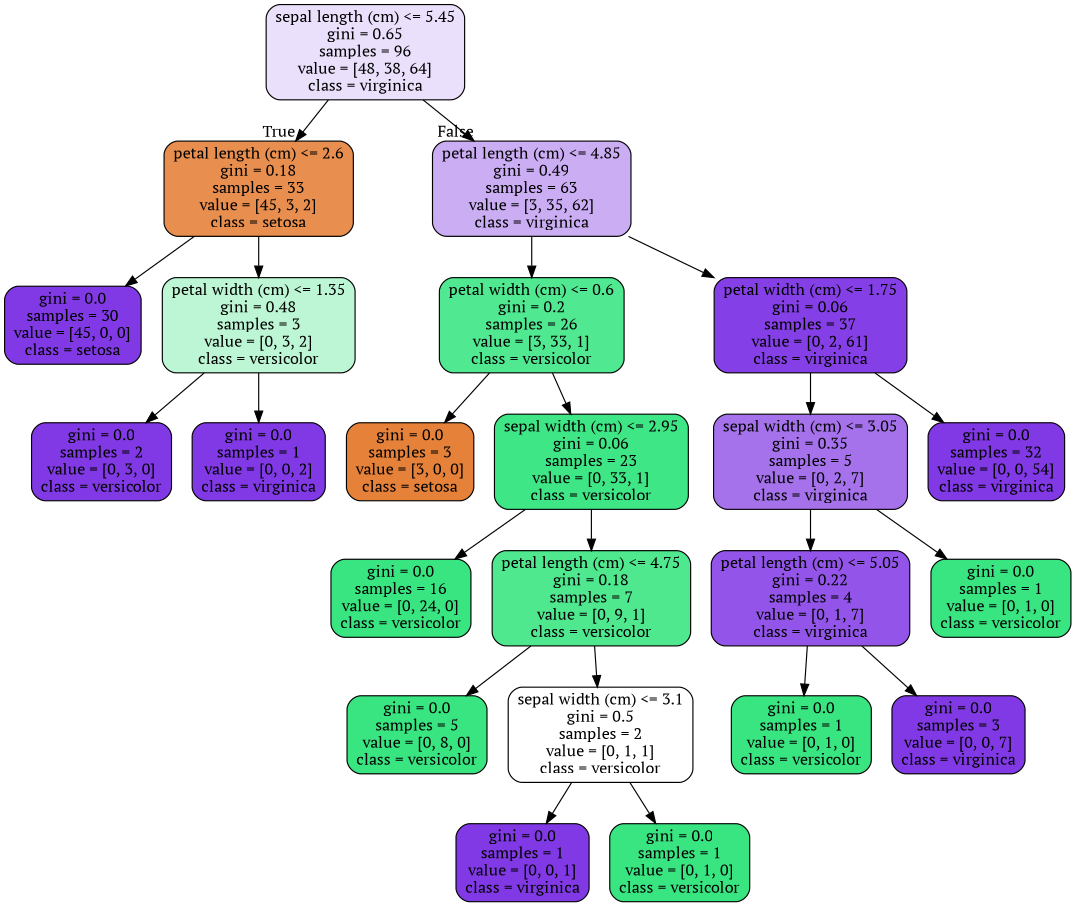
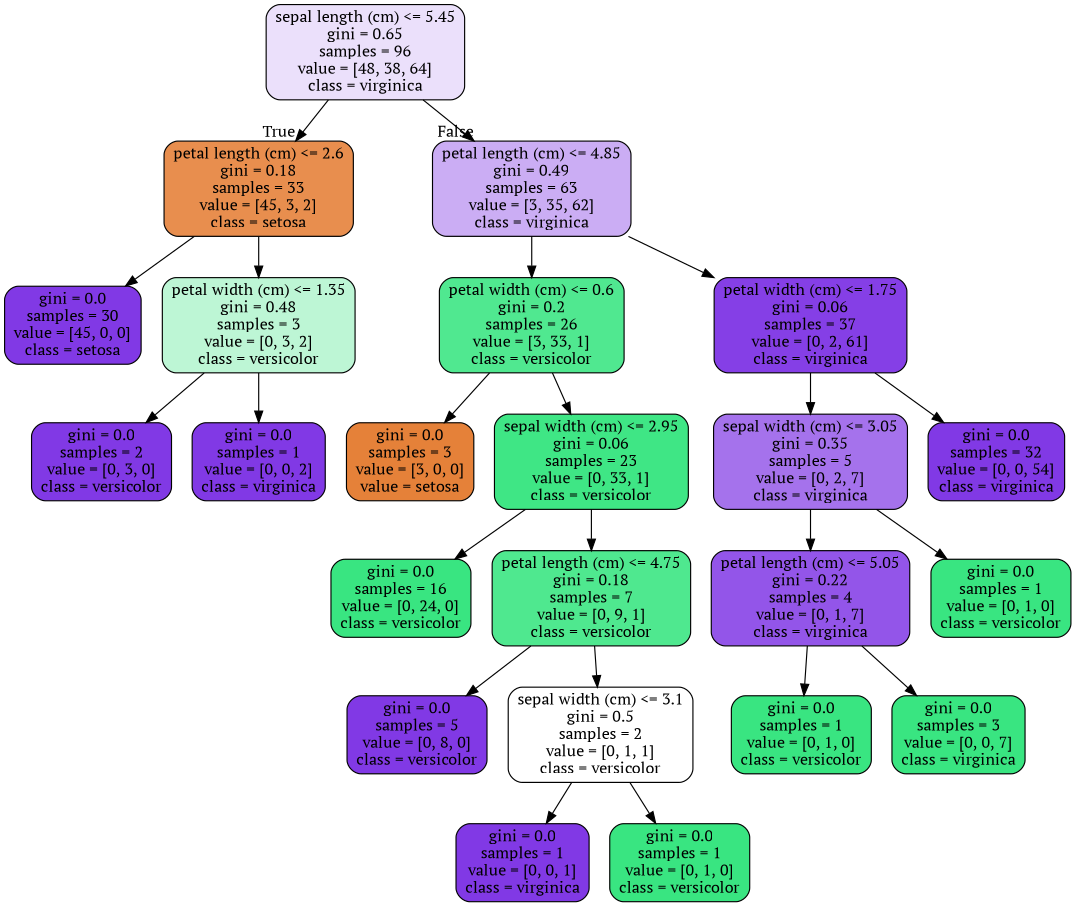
(410, 462) -> (410, 462)
(417, 735) -> (417, 735)
(959, 735) -> (959, 735)
